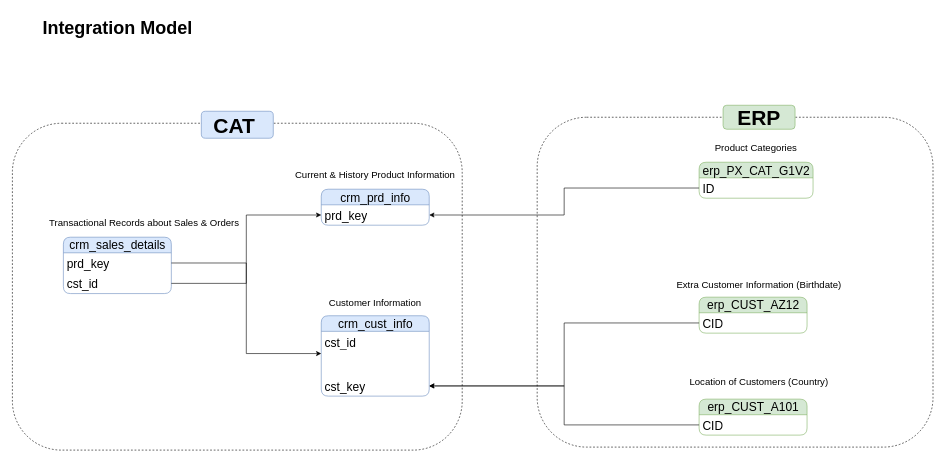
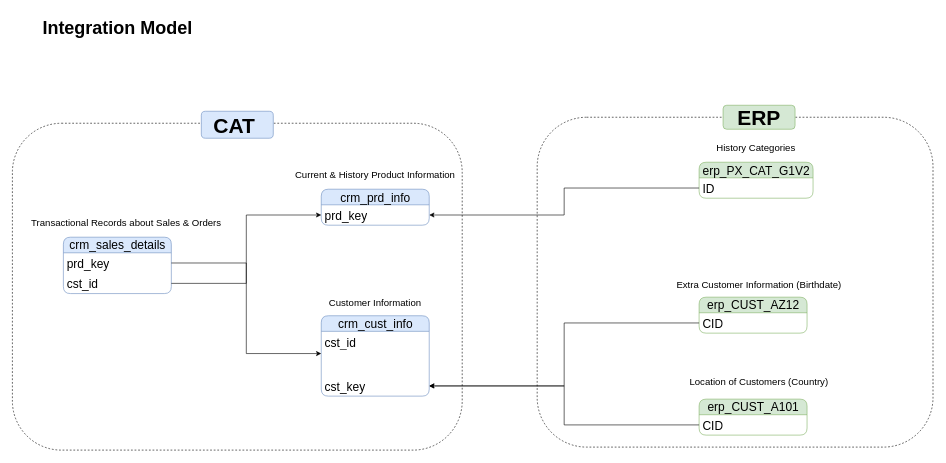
(756, 147) -> (756, 147)
(144, 222) -> (126, 222)
